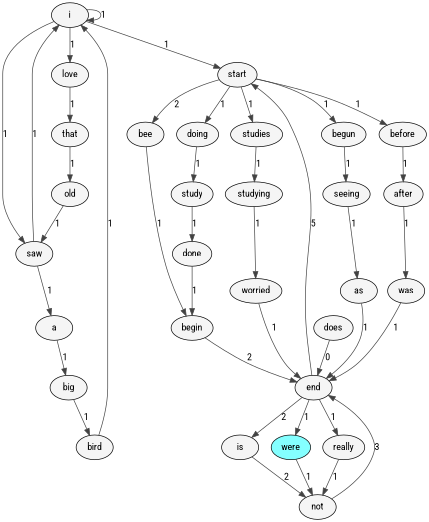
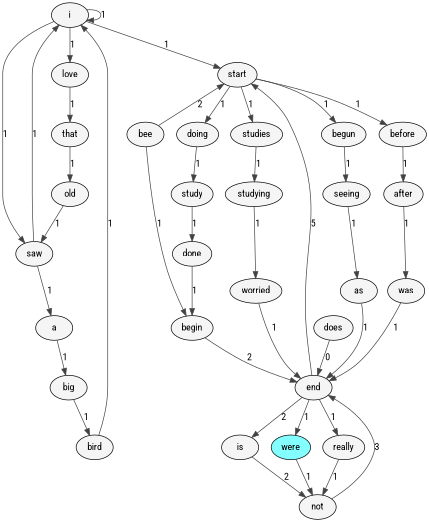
(185, 93) -> (188, 107)
